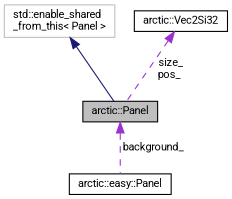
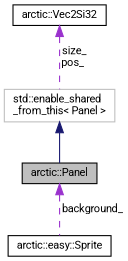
(147, 71) -> (60, 63)
(120, 184) -> (60, 246)
